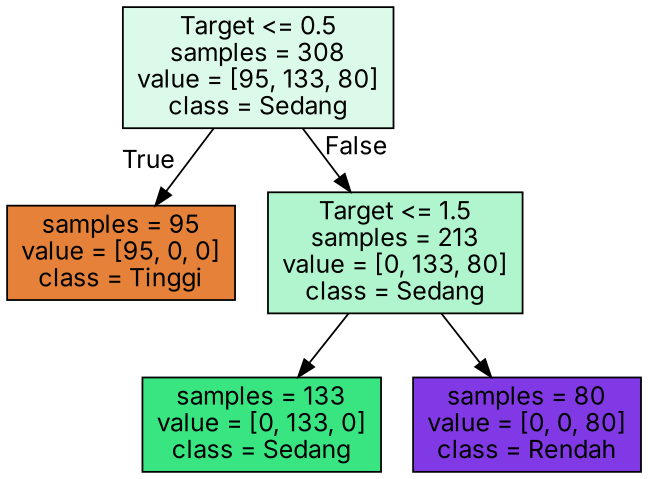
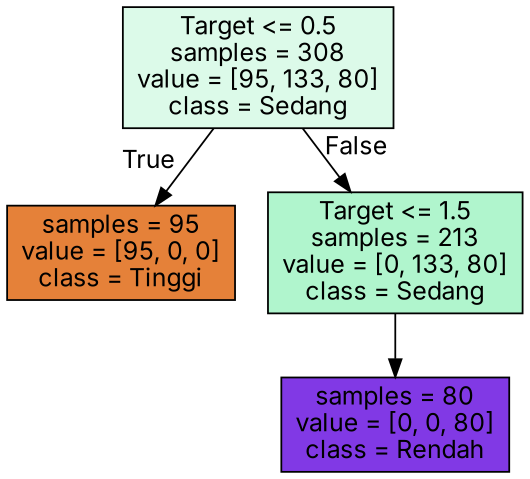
(262, 425) -> none
